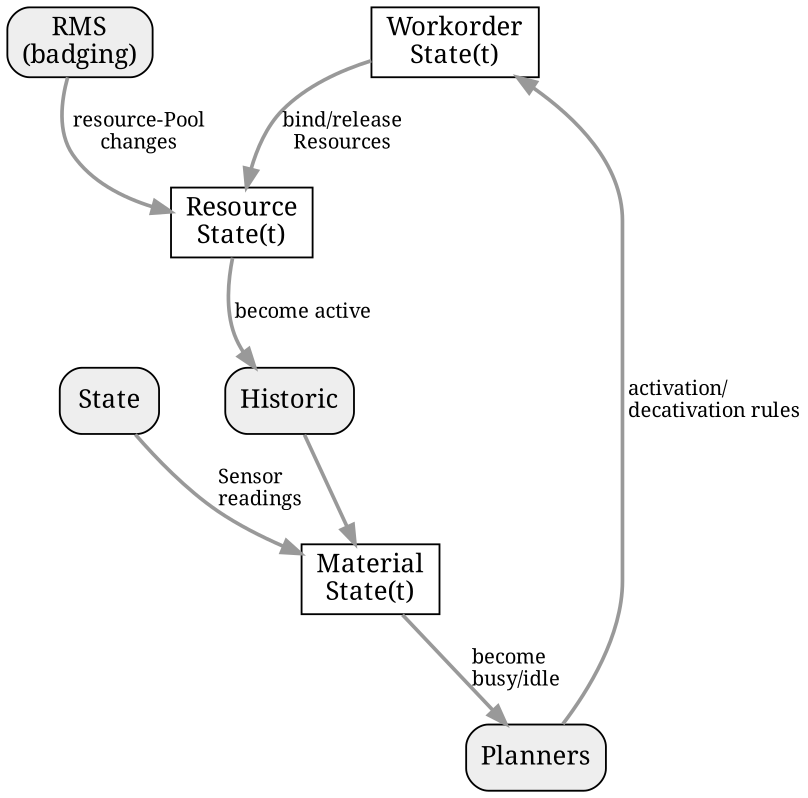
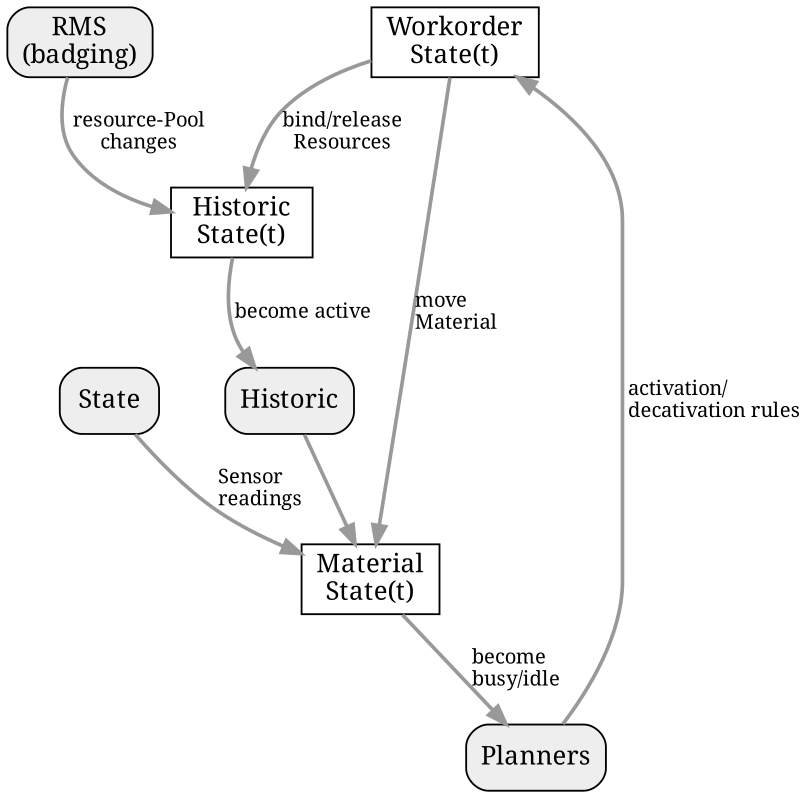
(242, 223) -> (242, 223)
none -> (415, 302)
